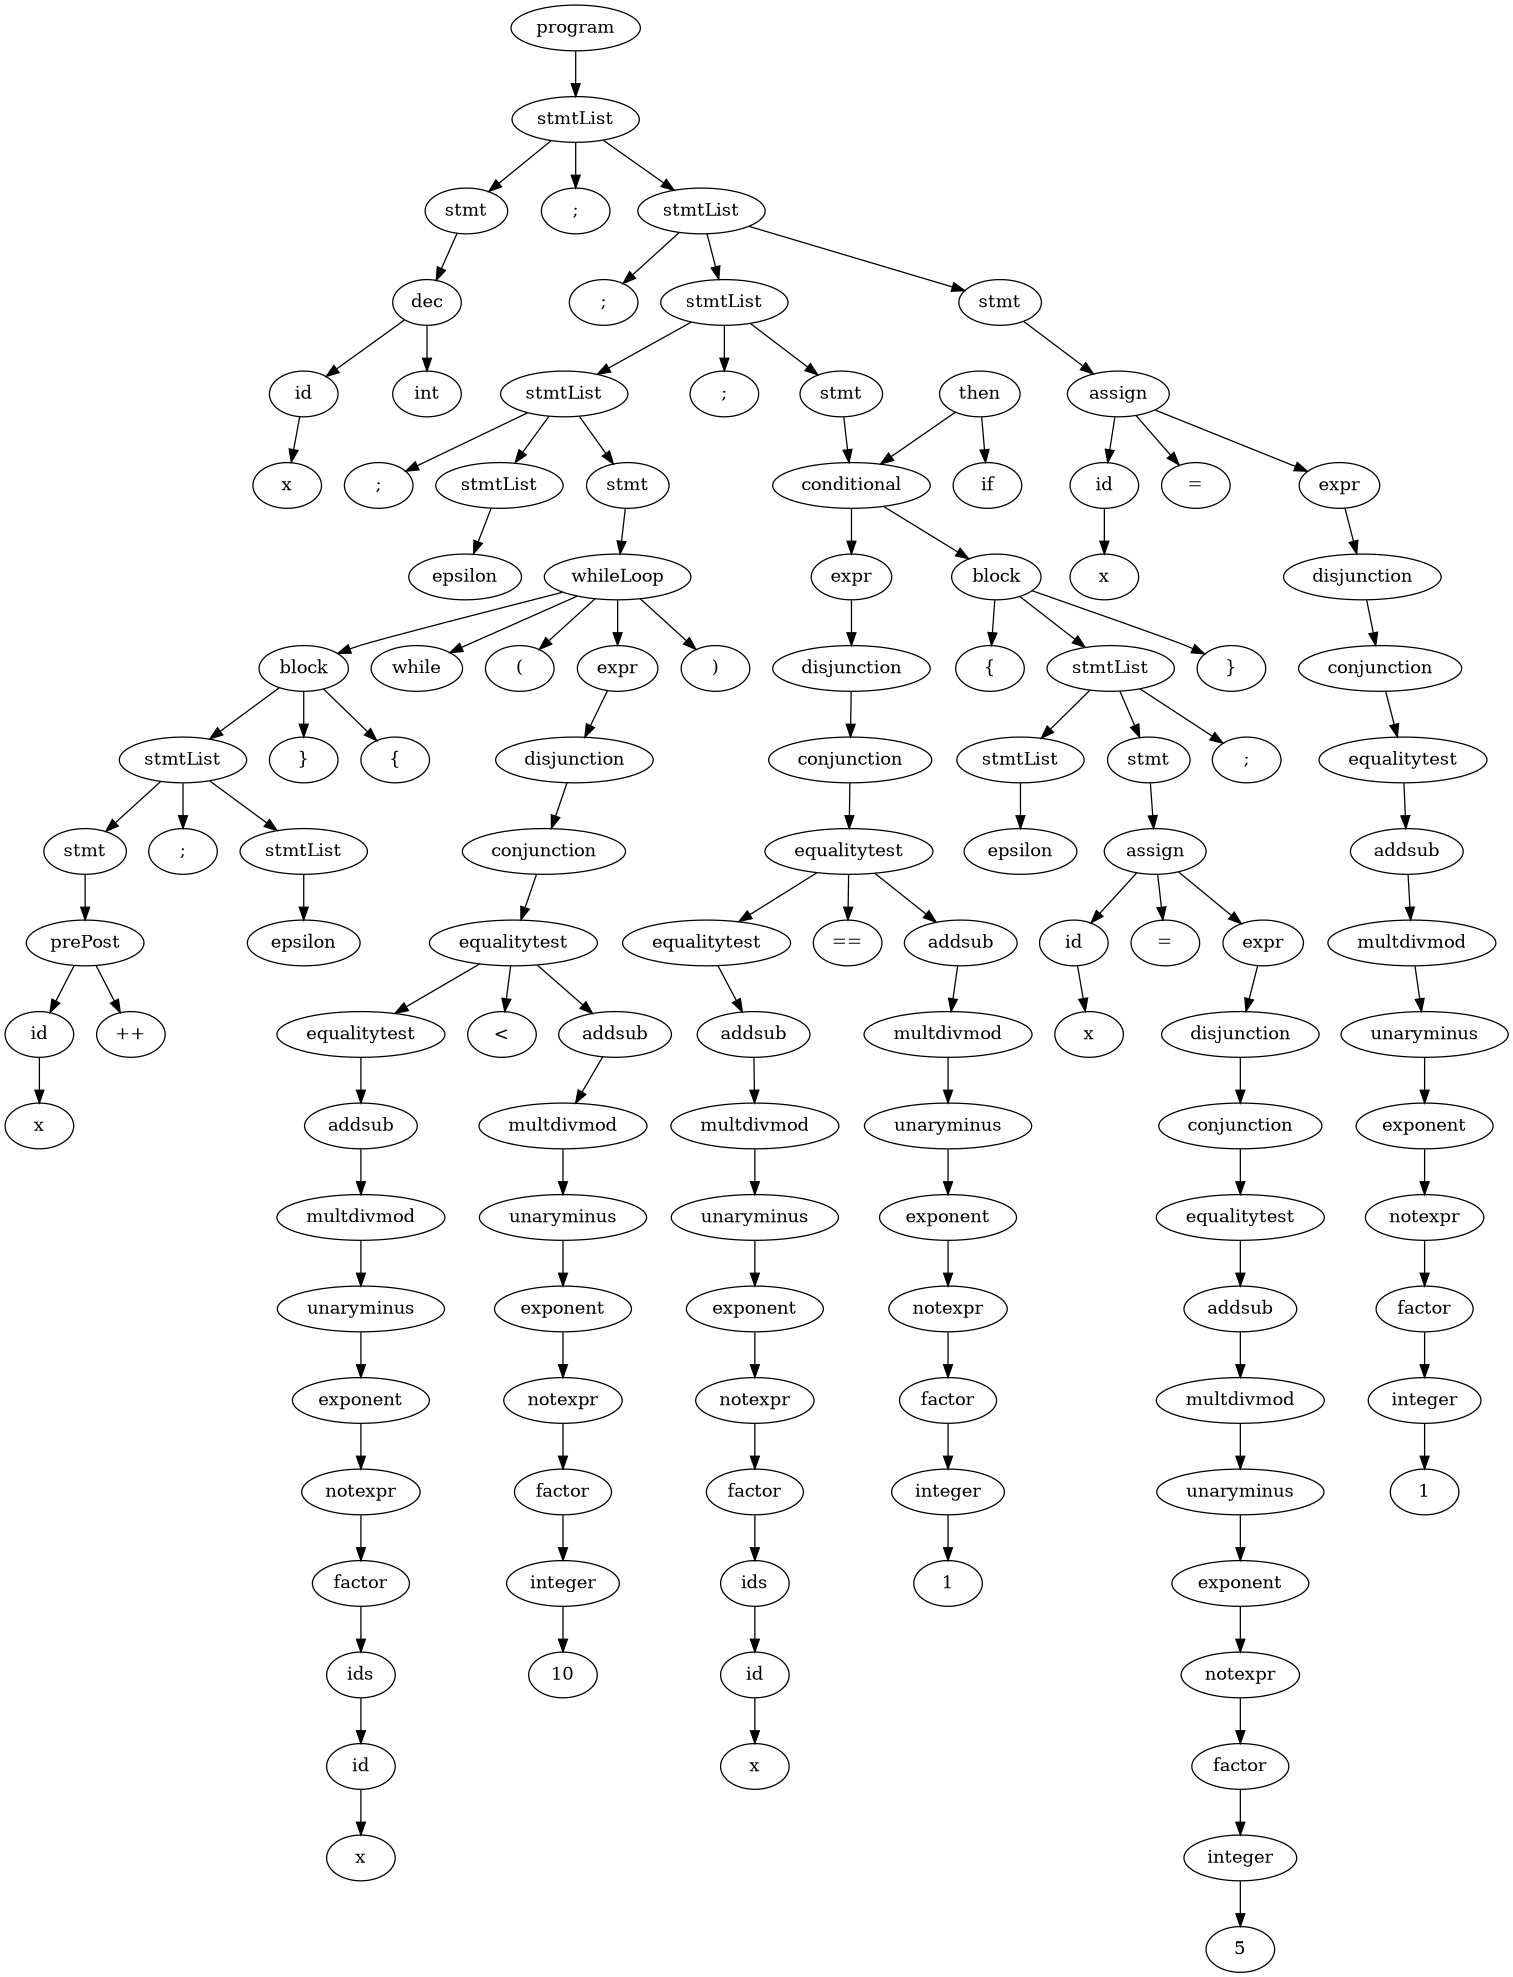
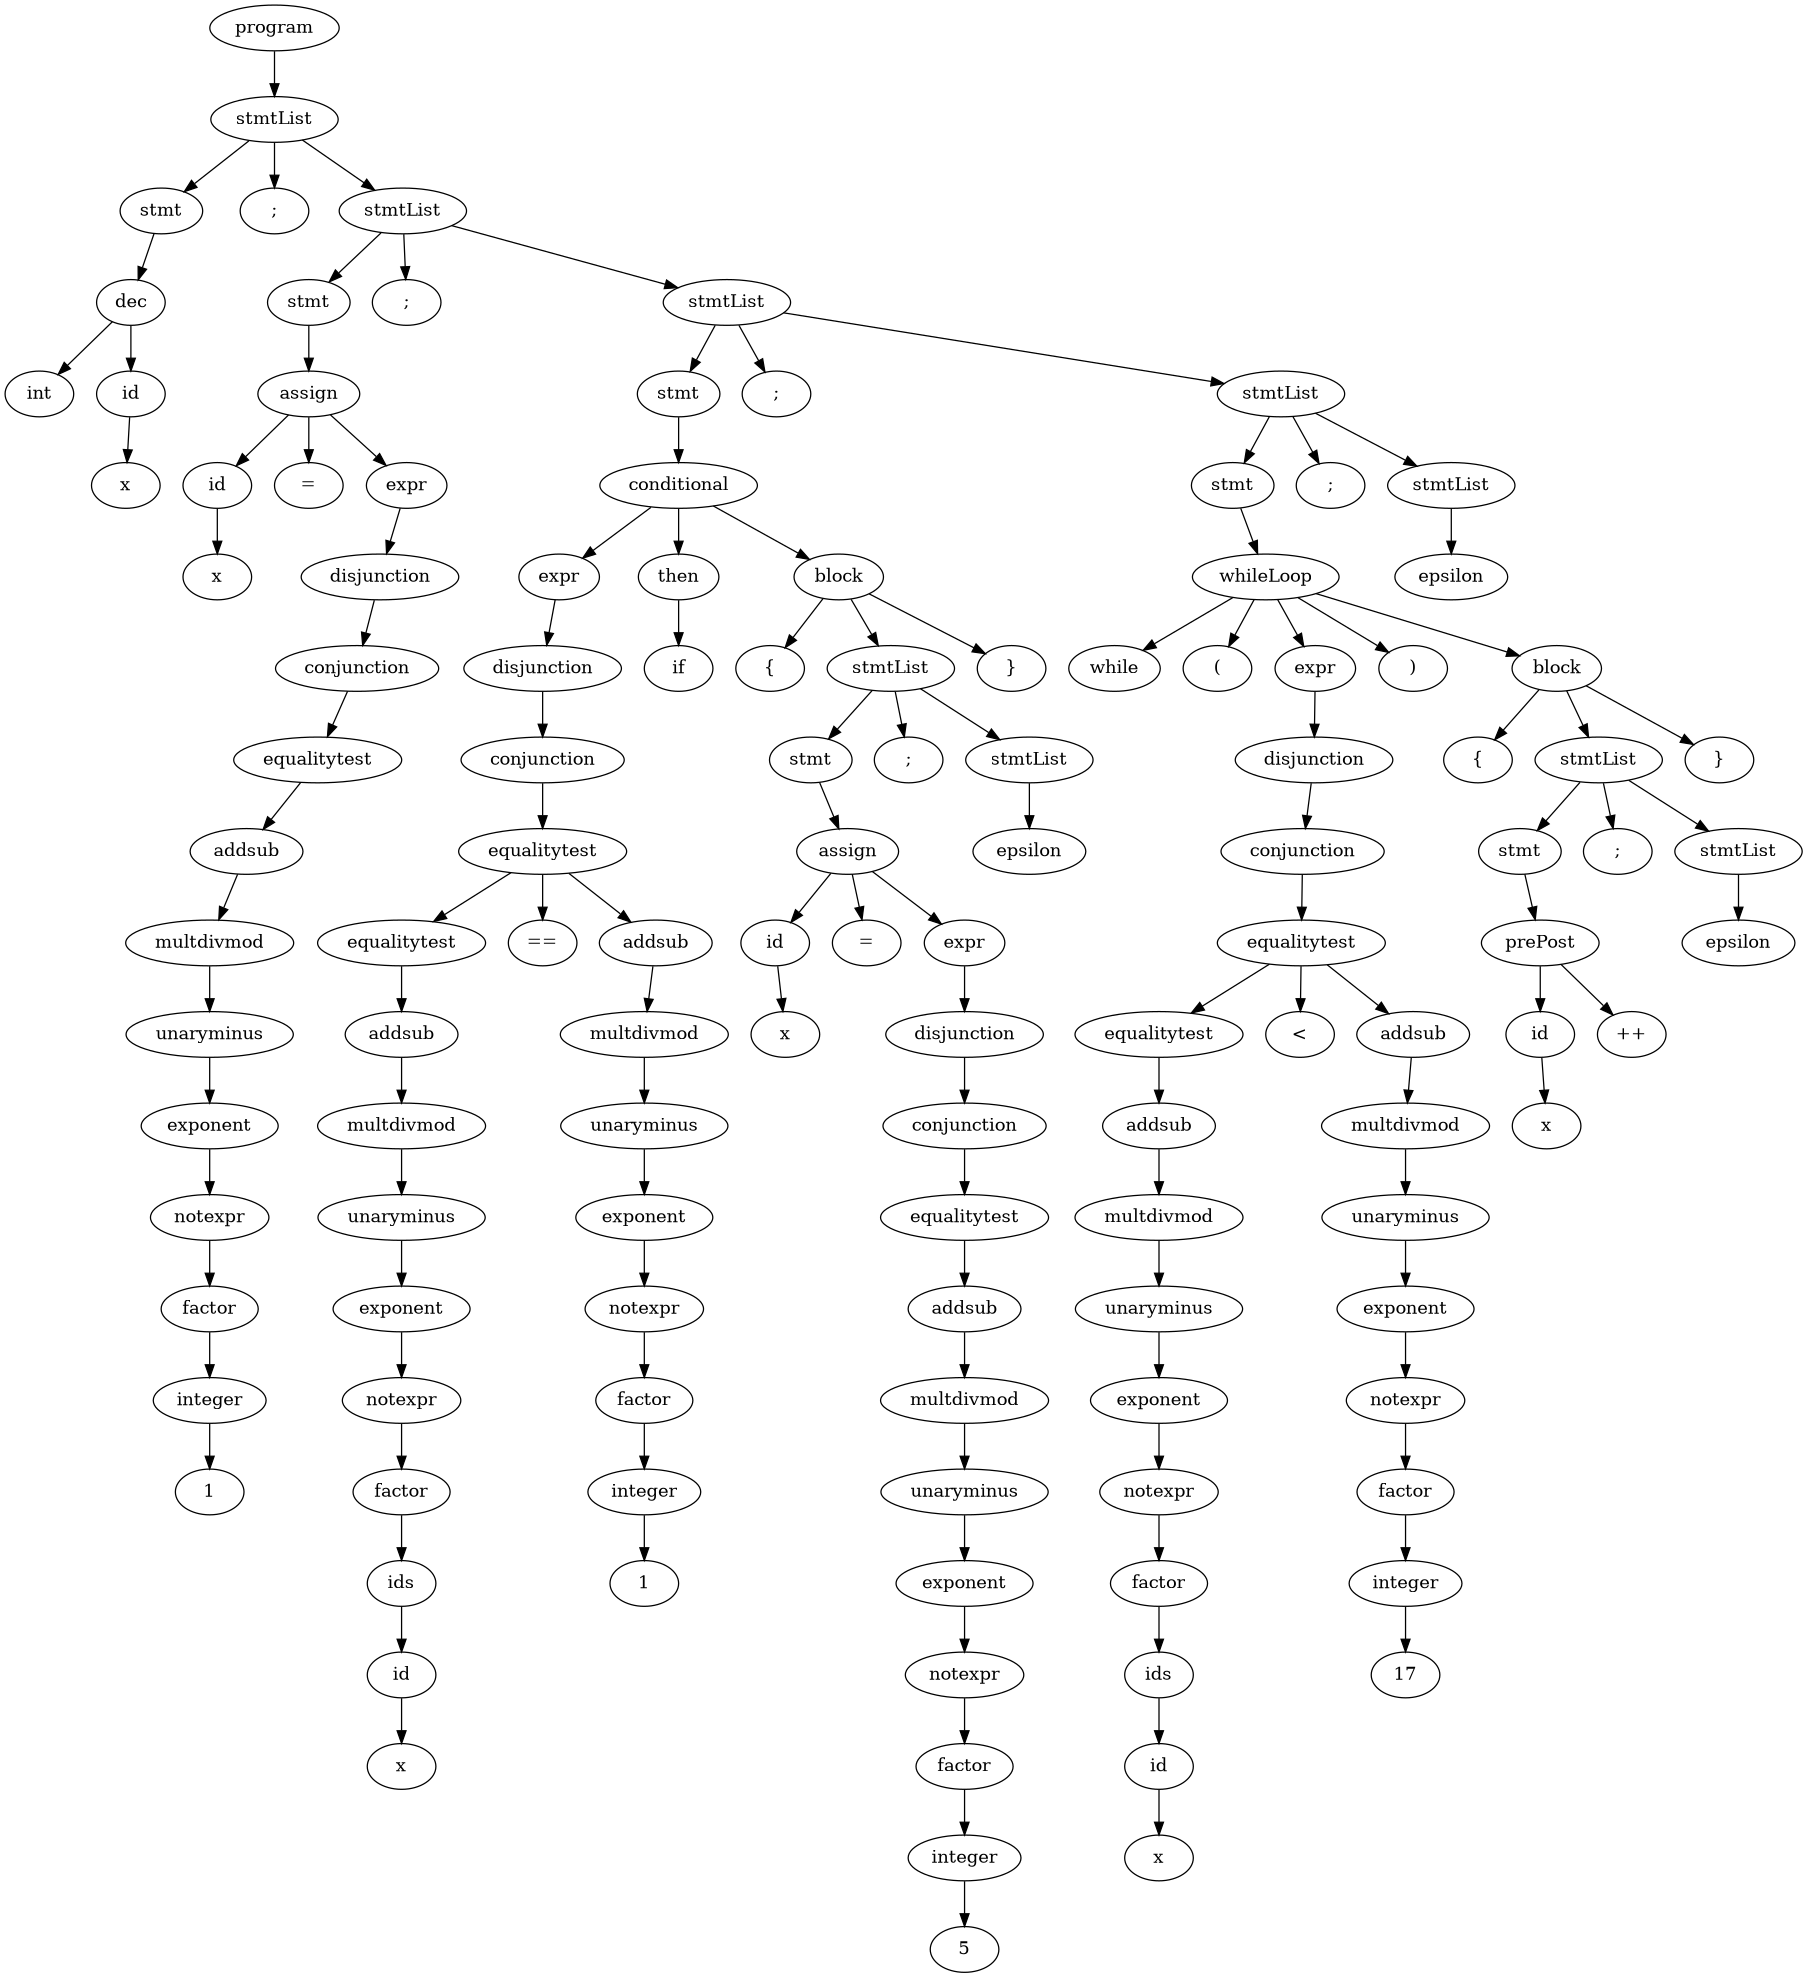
(923, 435) -> (679, 525)
(563, 1675) -> (1406, 1675)
